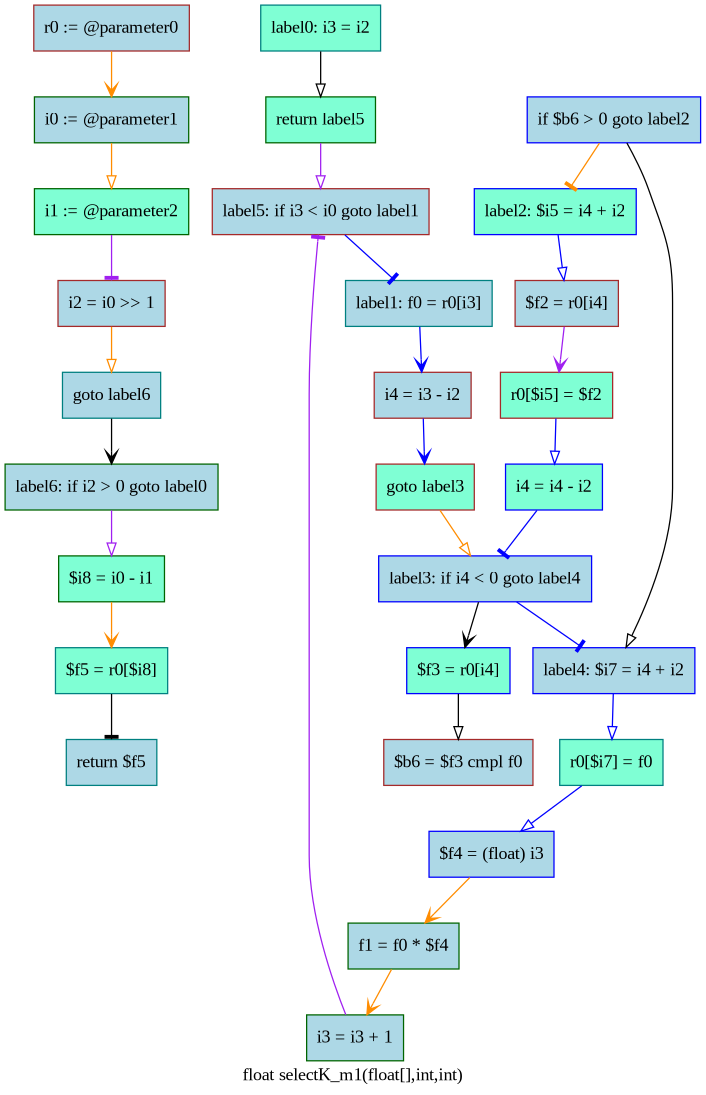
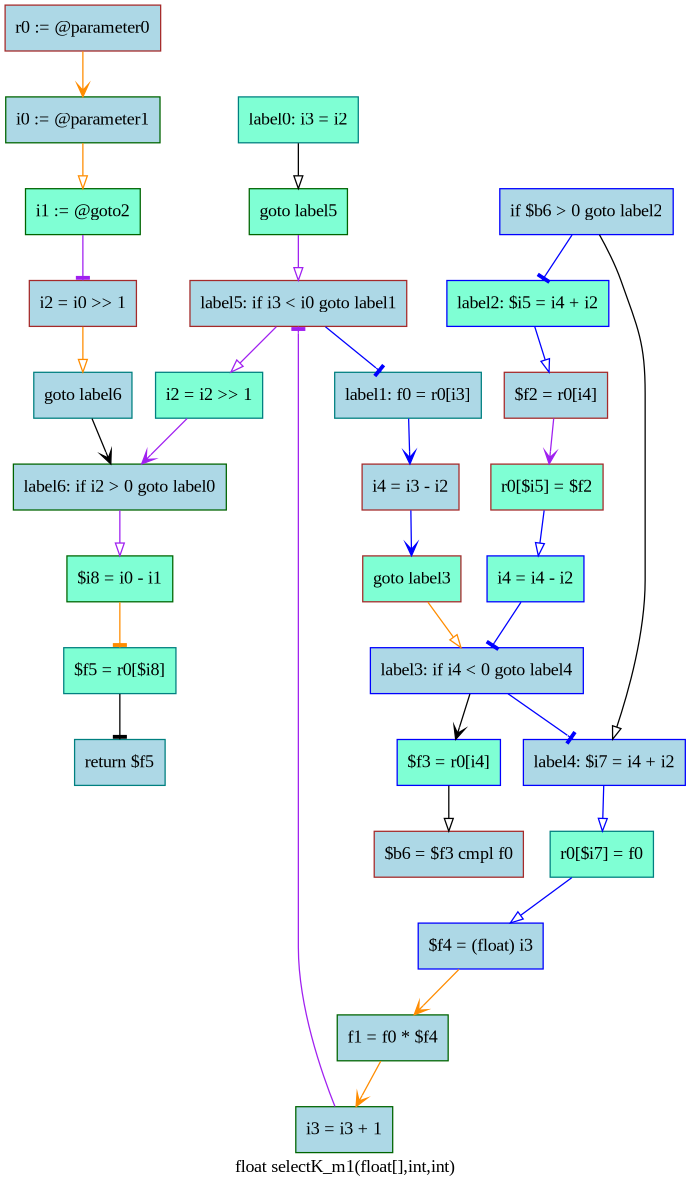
(321, 120) -> (298, 212)
(586, 163) -> (559, 255)
(112, 212) -> (83, 212)
none -> (209, 395)
(112, 618) -> (120, 622)
